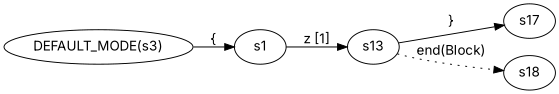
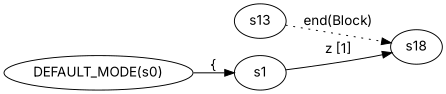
(530, 21) -> none
(99, 47) -> (99, 73)
(312, 47) -> (334, 63)
